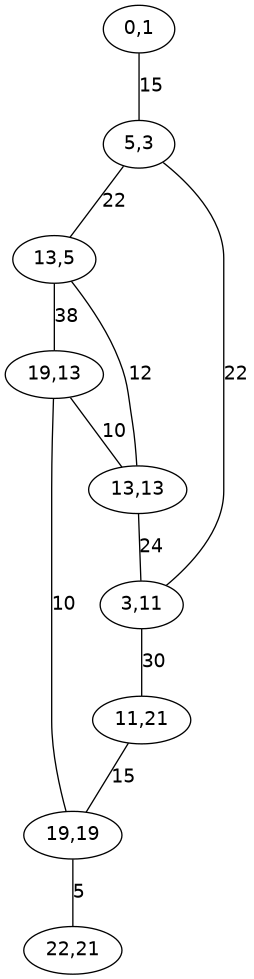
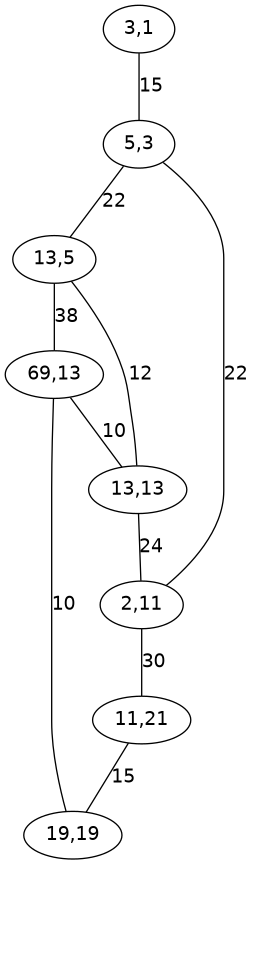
(139, 29) -> (139, 29)
(54, 375) -> (54, 375)
(142, 605) -> (142, 605)
(73, 950) -> none
